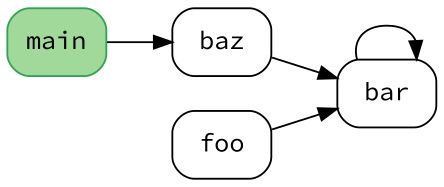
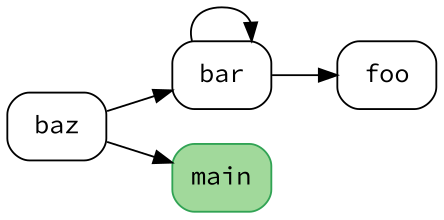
(130, 42) -> (131, 149)
(296, 122) -> (295, 75)
